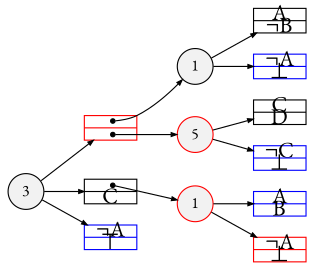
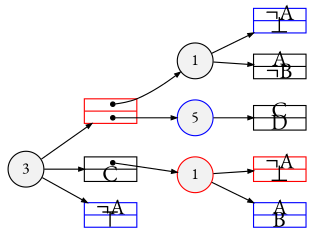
(195, 135) -> (195, 118)
(280, 158) -> none
